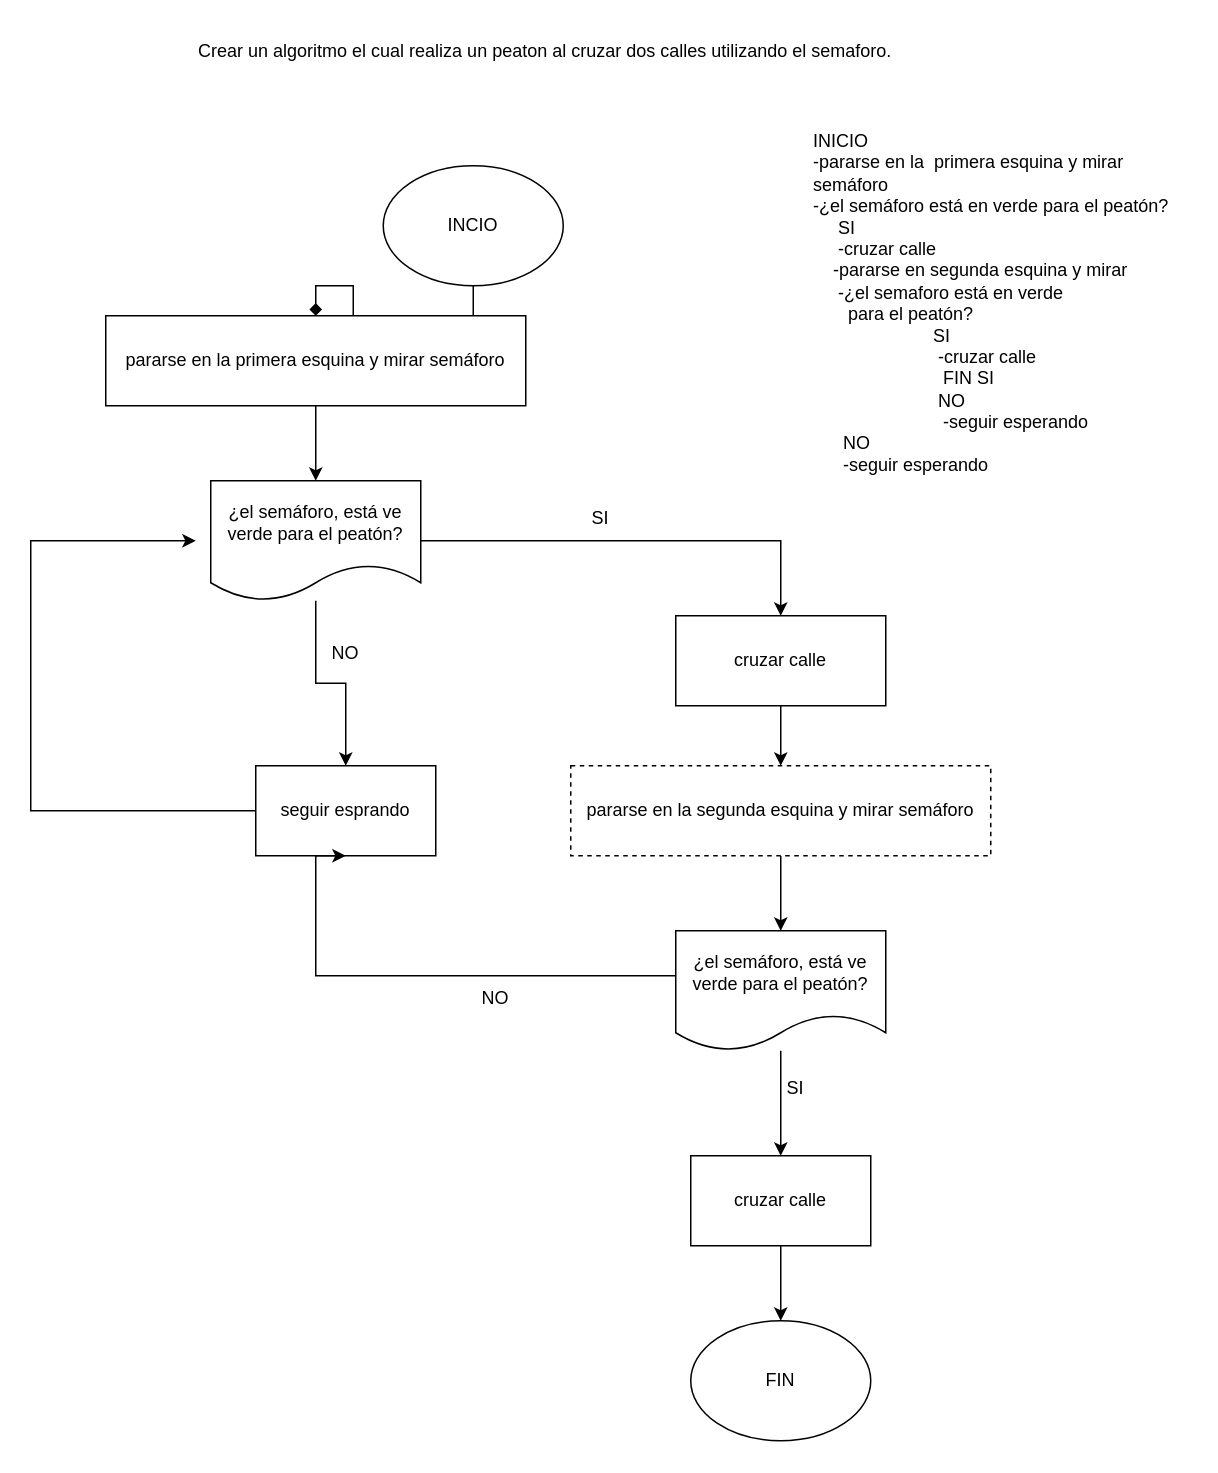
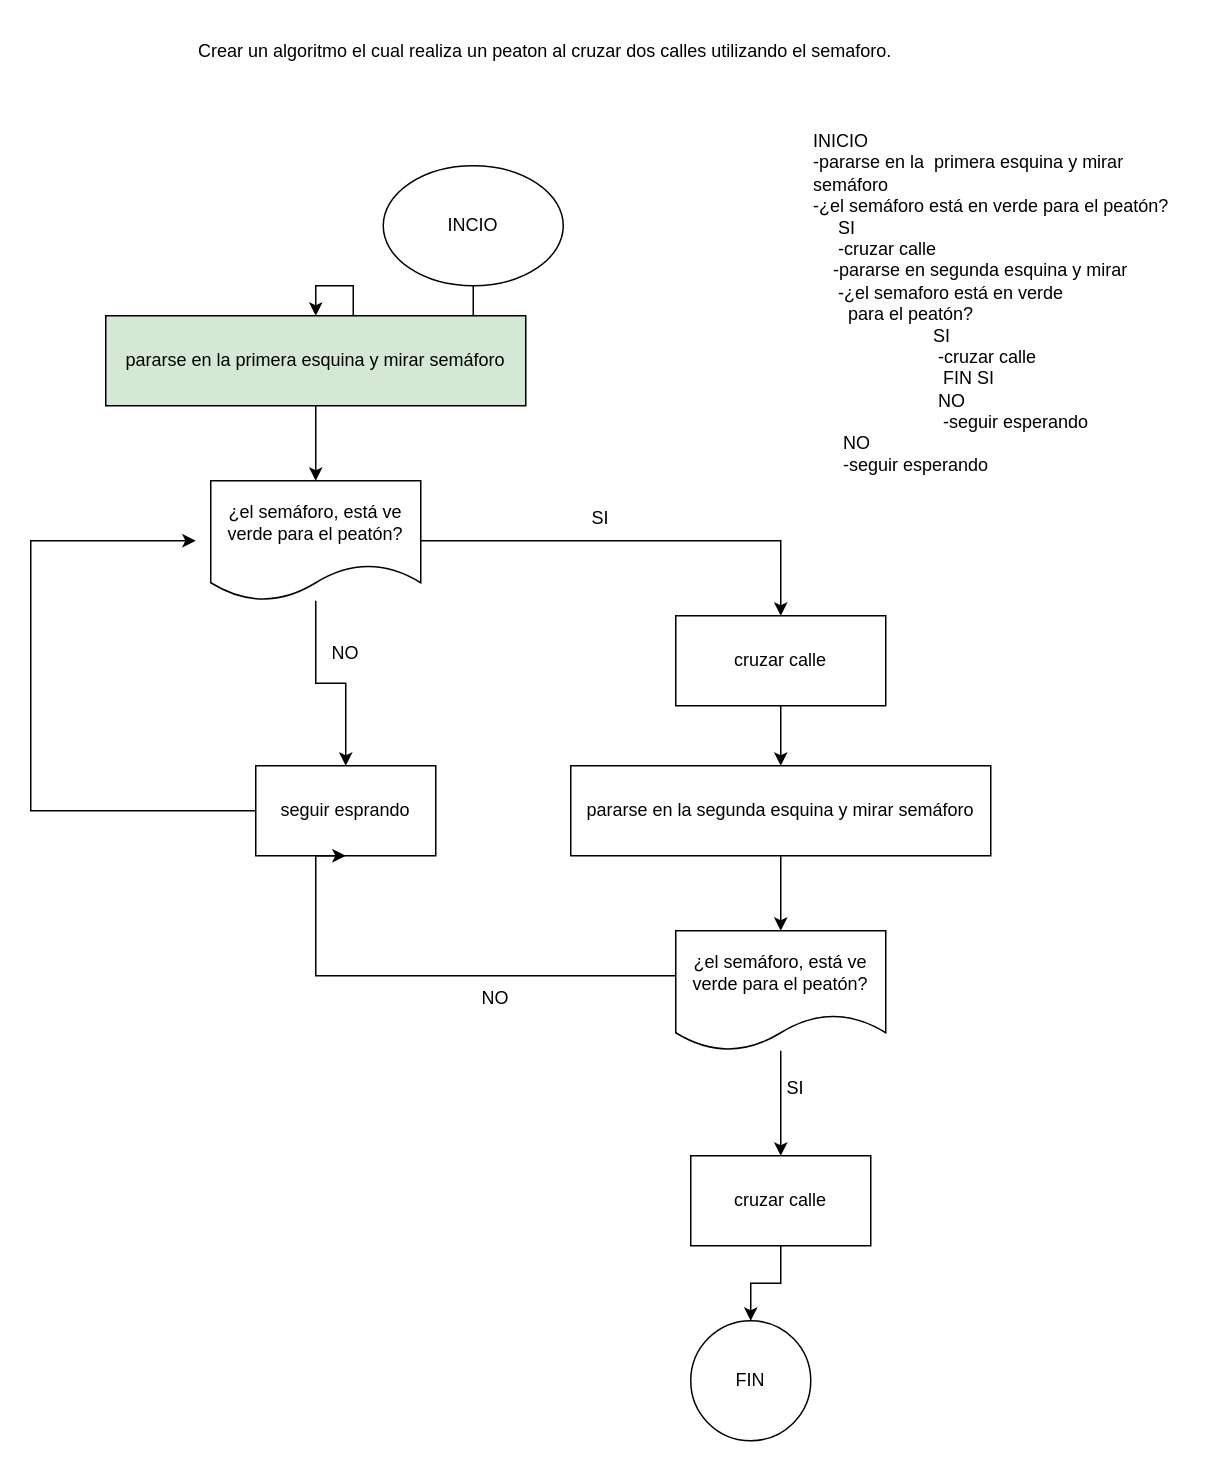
(316, 303) -> (316, 304)
(316, 361) -> (316, 361)
(781, 811) -> (781, 811)
(781, 1381) -> (751, 1381)
